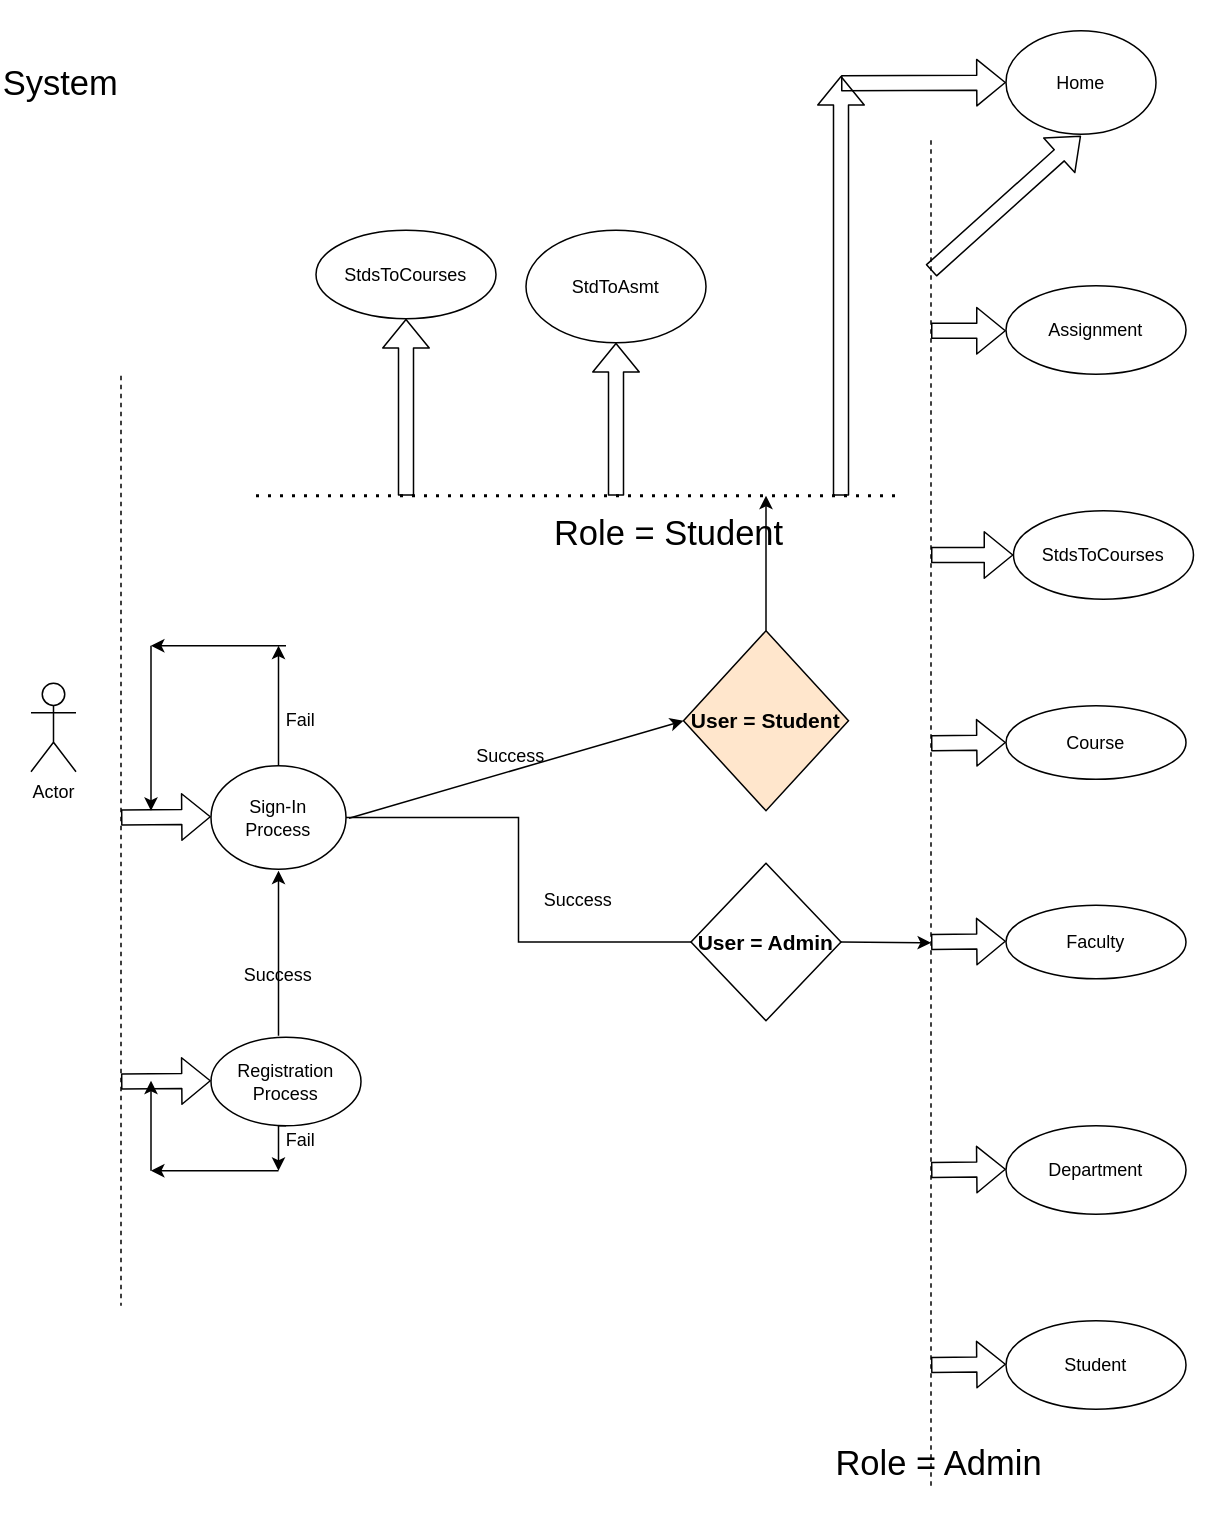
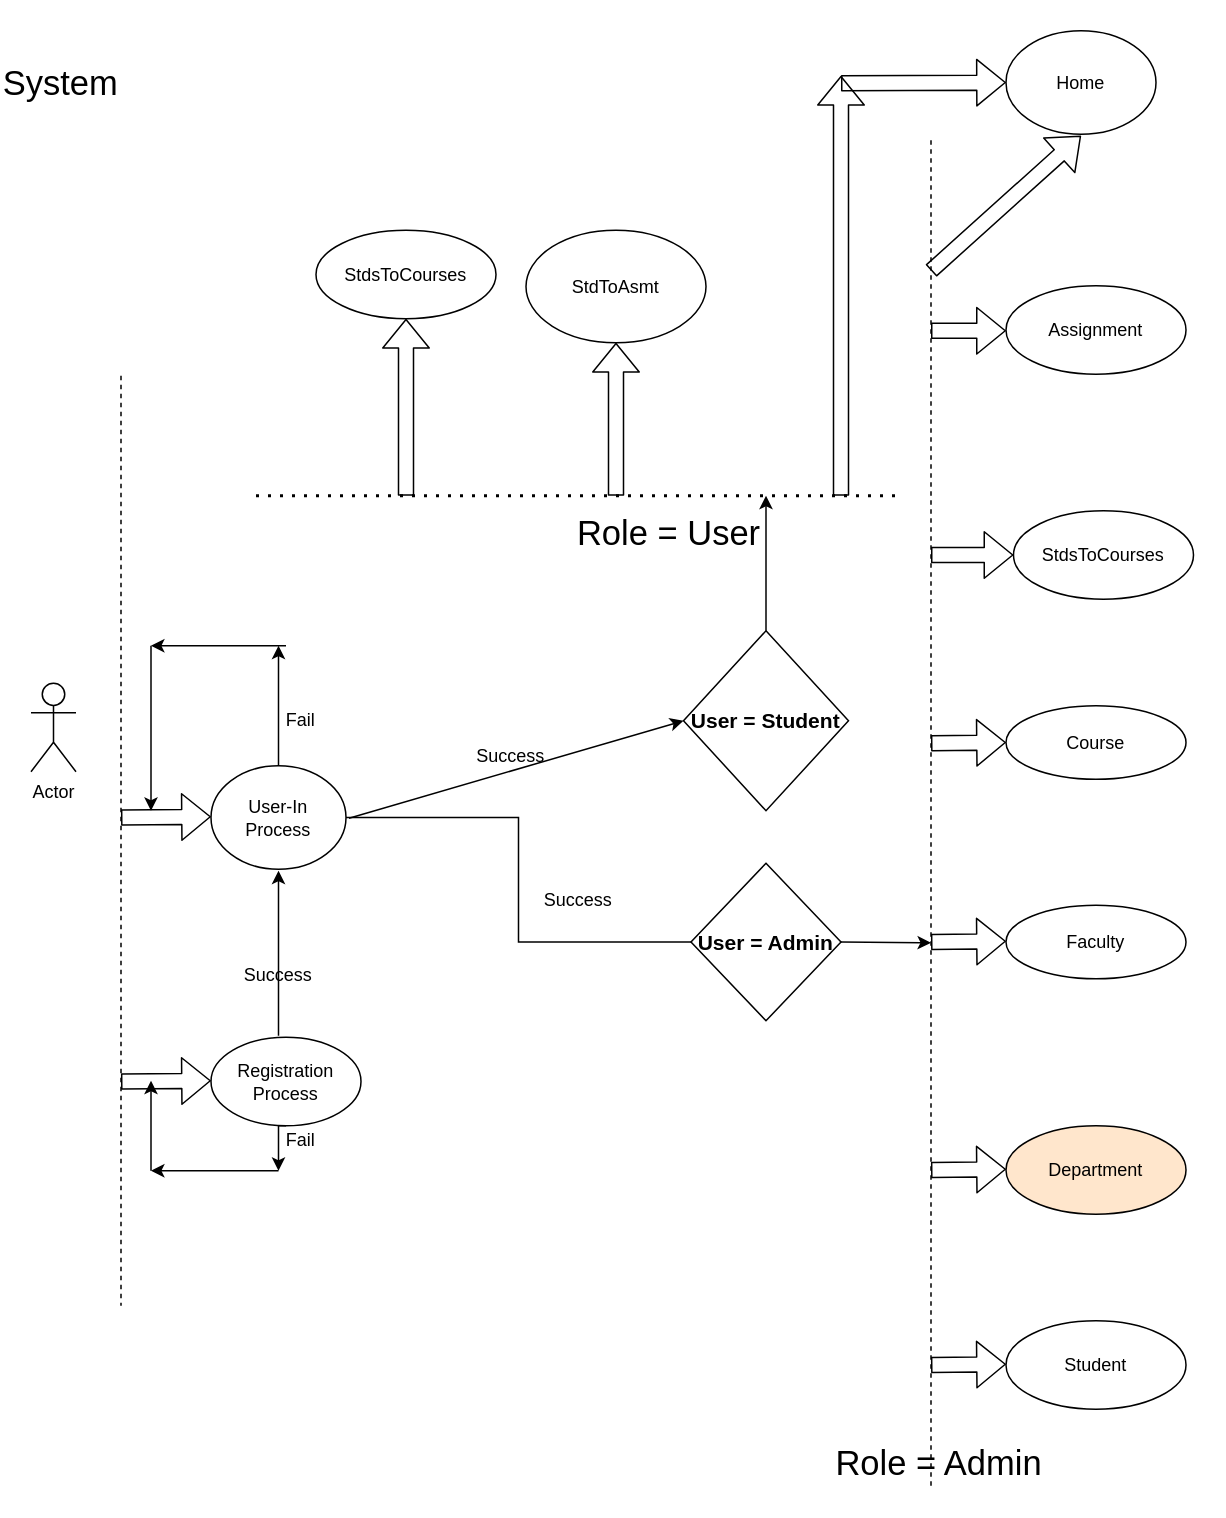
(669, 533) -> (669, 533)
(766, 721) -> (766, 721)
(278, 818) -> (278, 818)
(1096, 1170) -> (1096, 1170)
